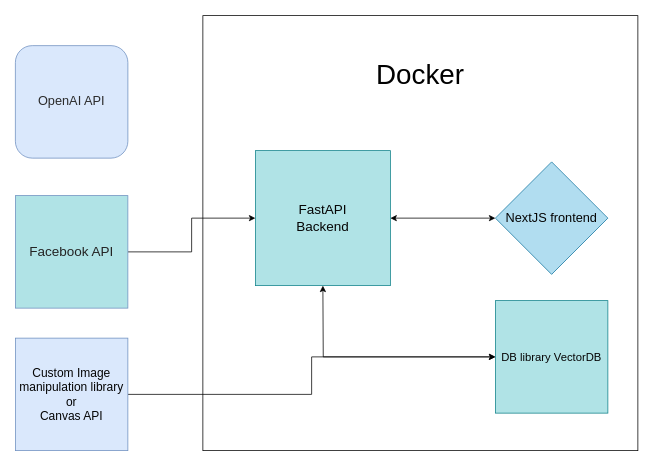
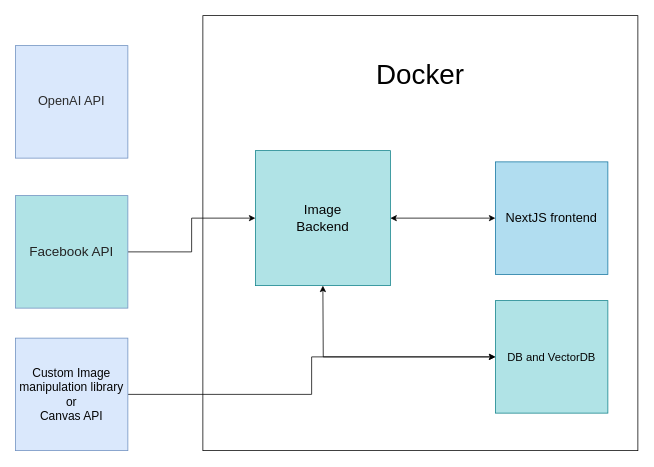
(72, 102) -> (72, 102)
(323, 218) -> (323, 218)
(552, 218) -> (552, 218)
(552, 357) -> (552, 357)
